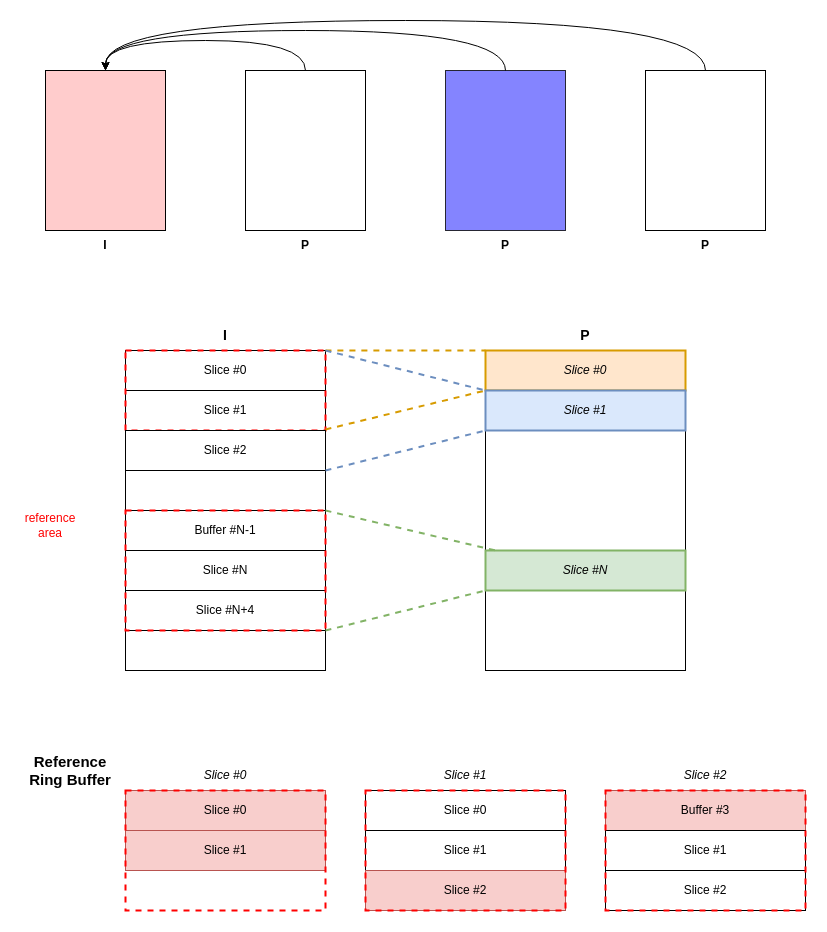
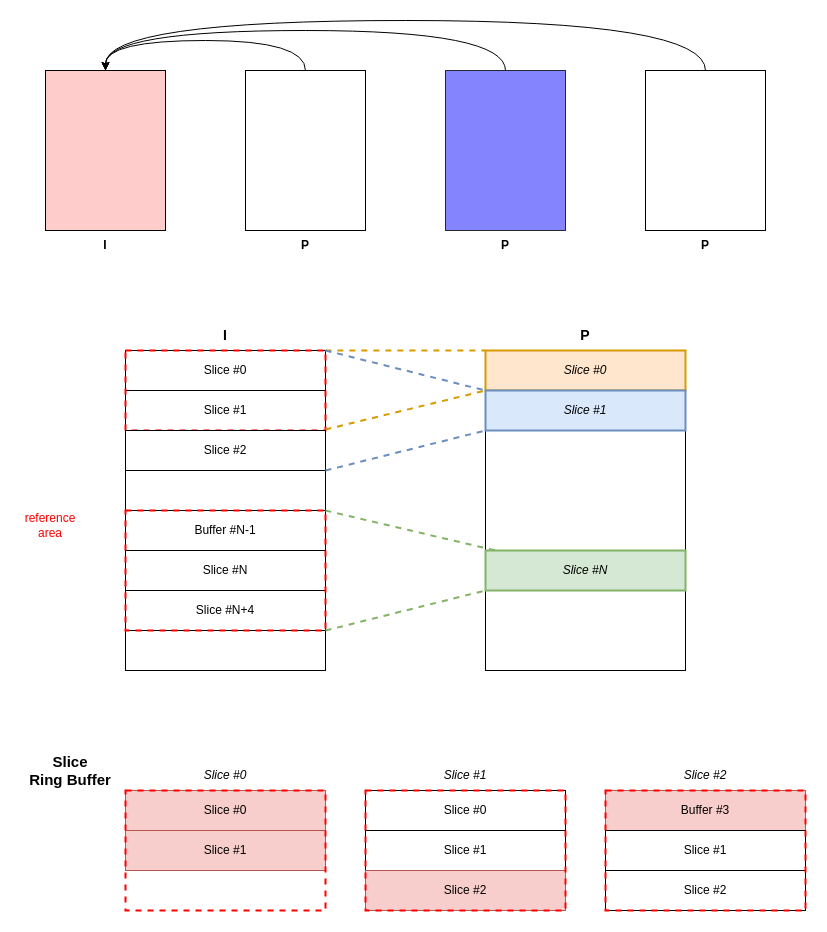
(71, 771) -> (71, 771)
